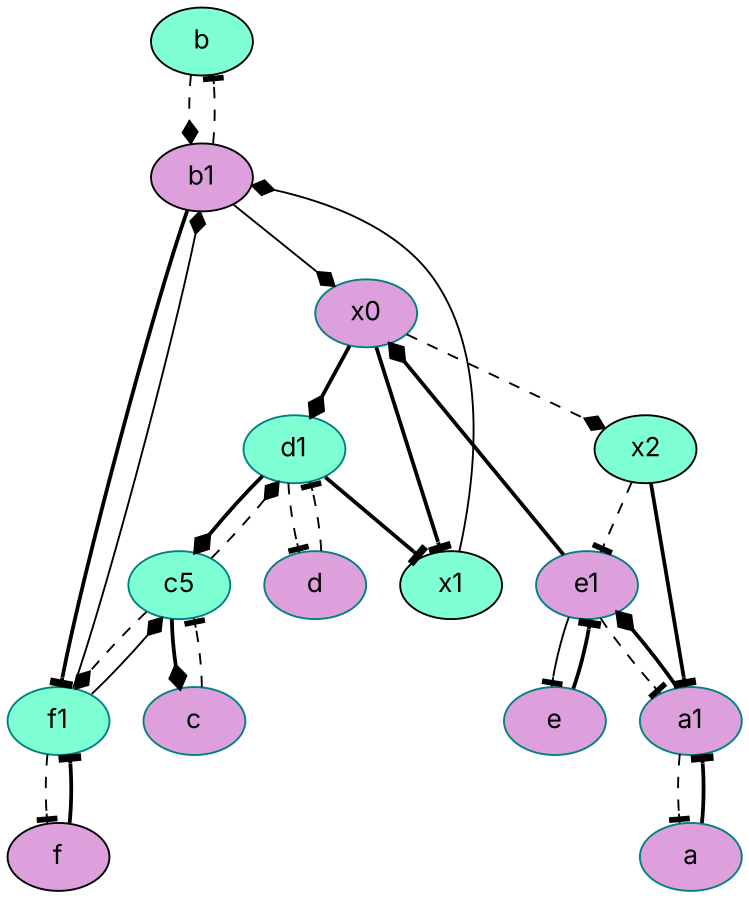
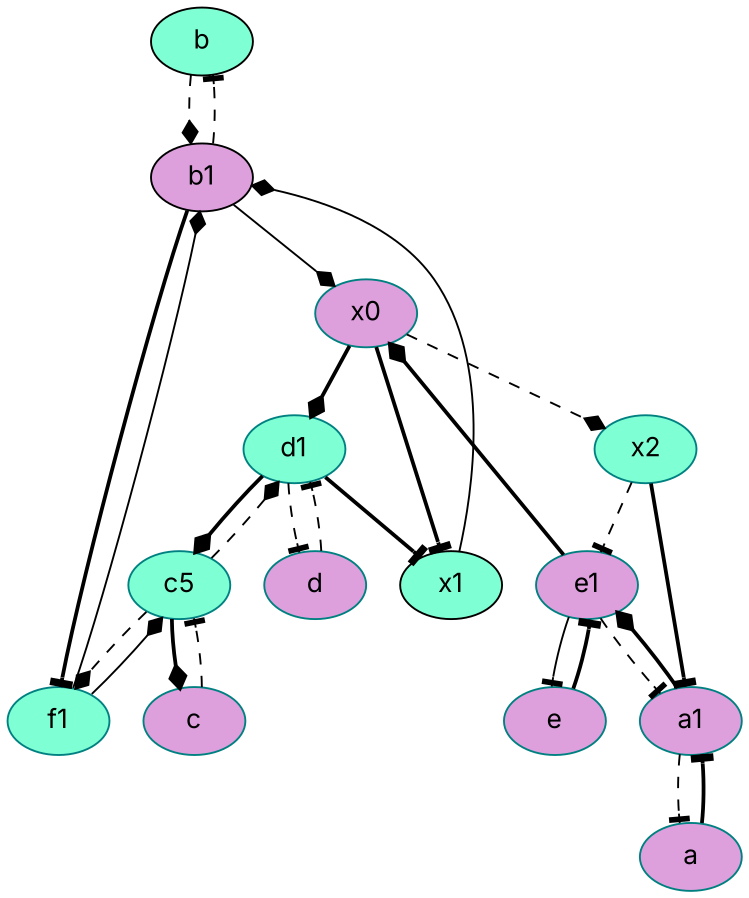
(646, 449) -> (646, 449)
(59, 857) -> none
